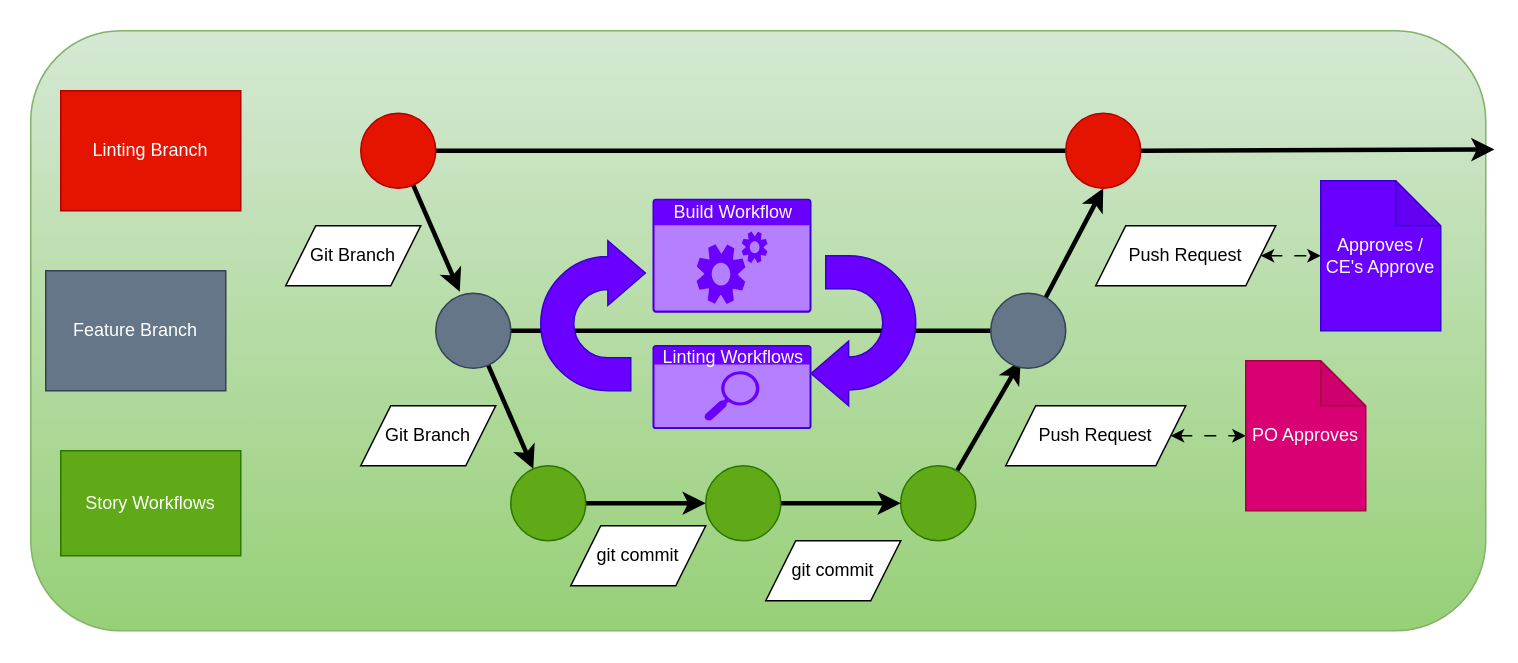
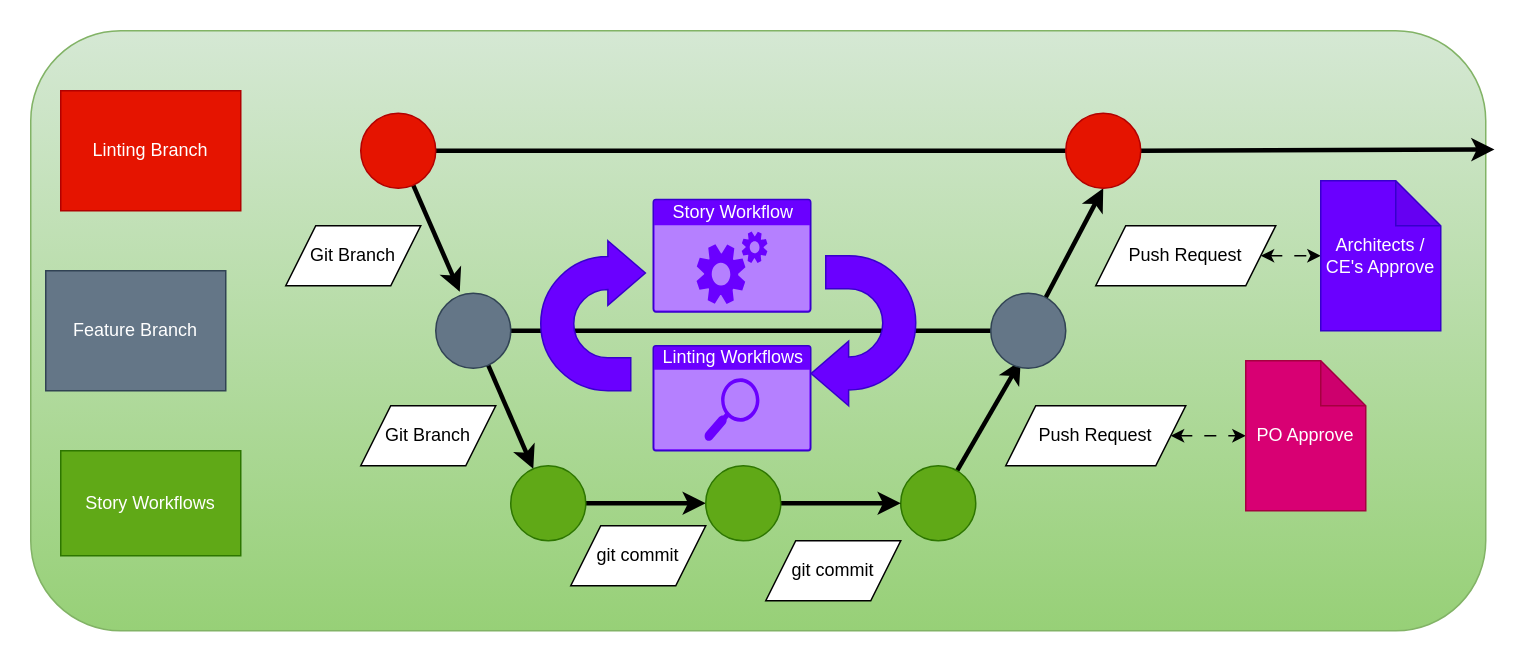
(734, 213) -> (734, 213)
(1381, 256) -> (1381, 256)
(732, 387) -> (732, 398)
(1306, 436) -> (1306, 436)
